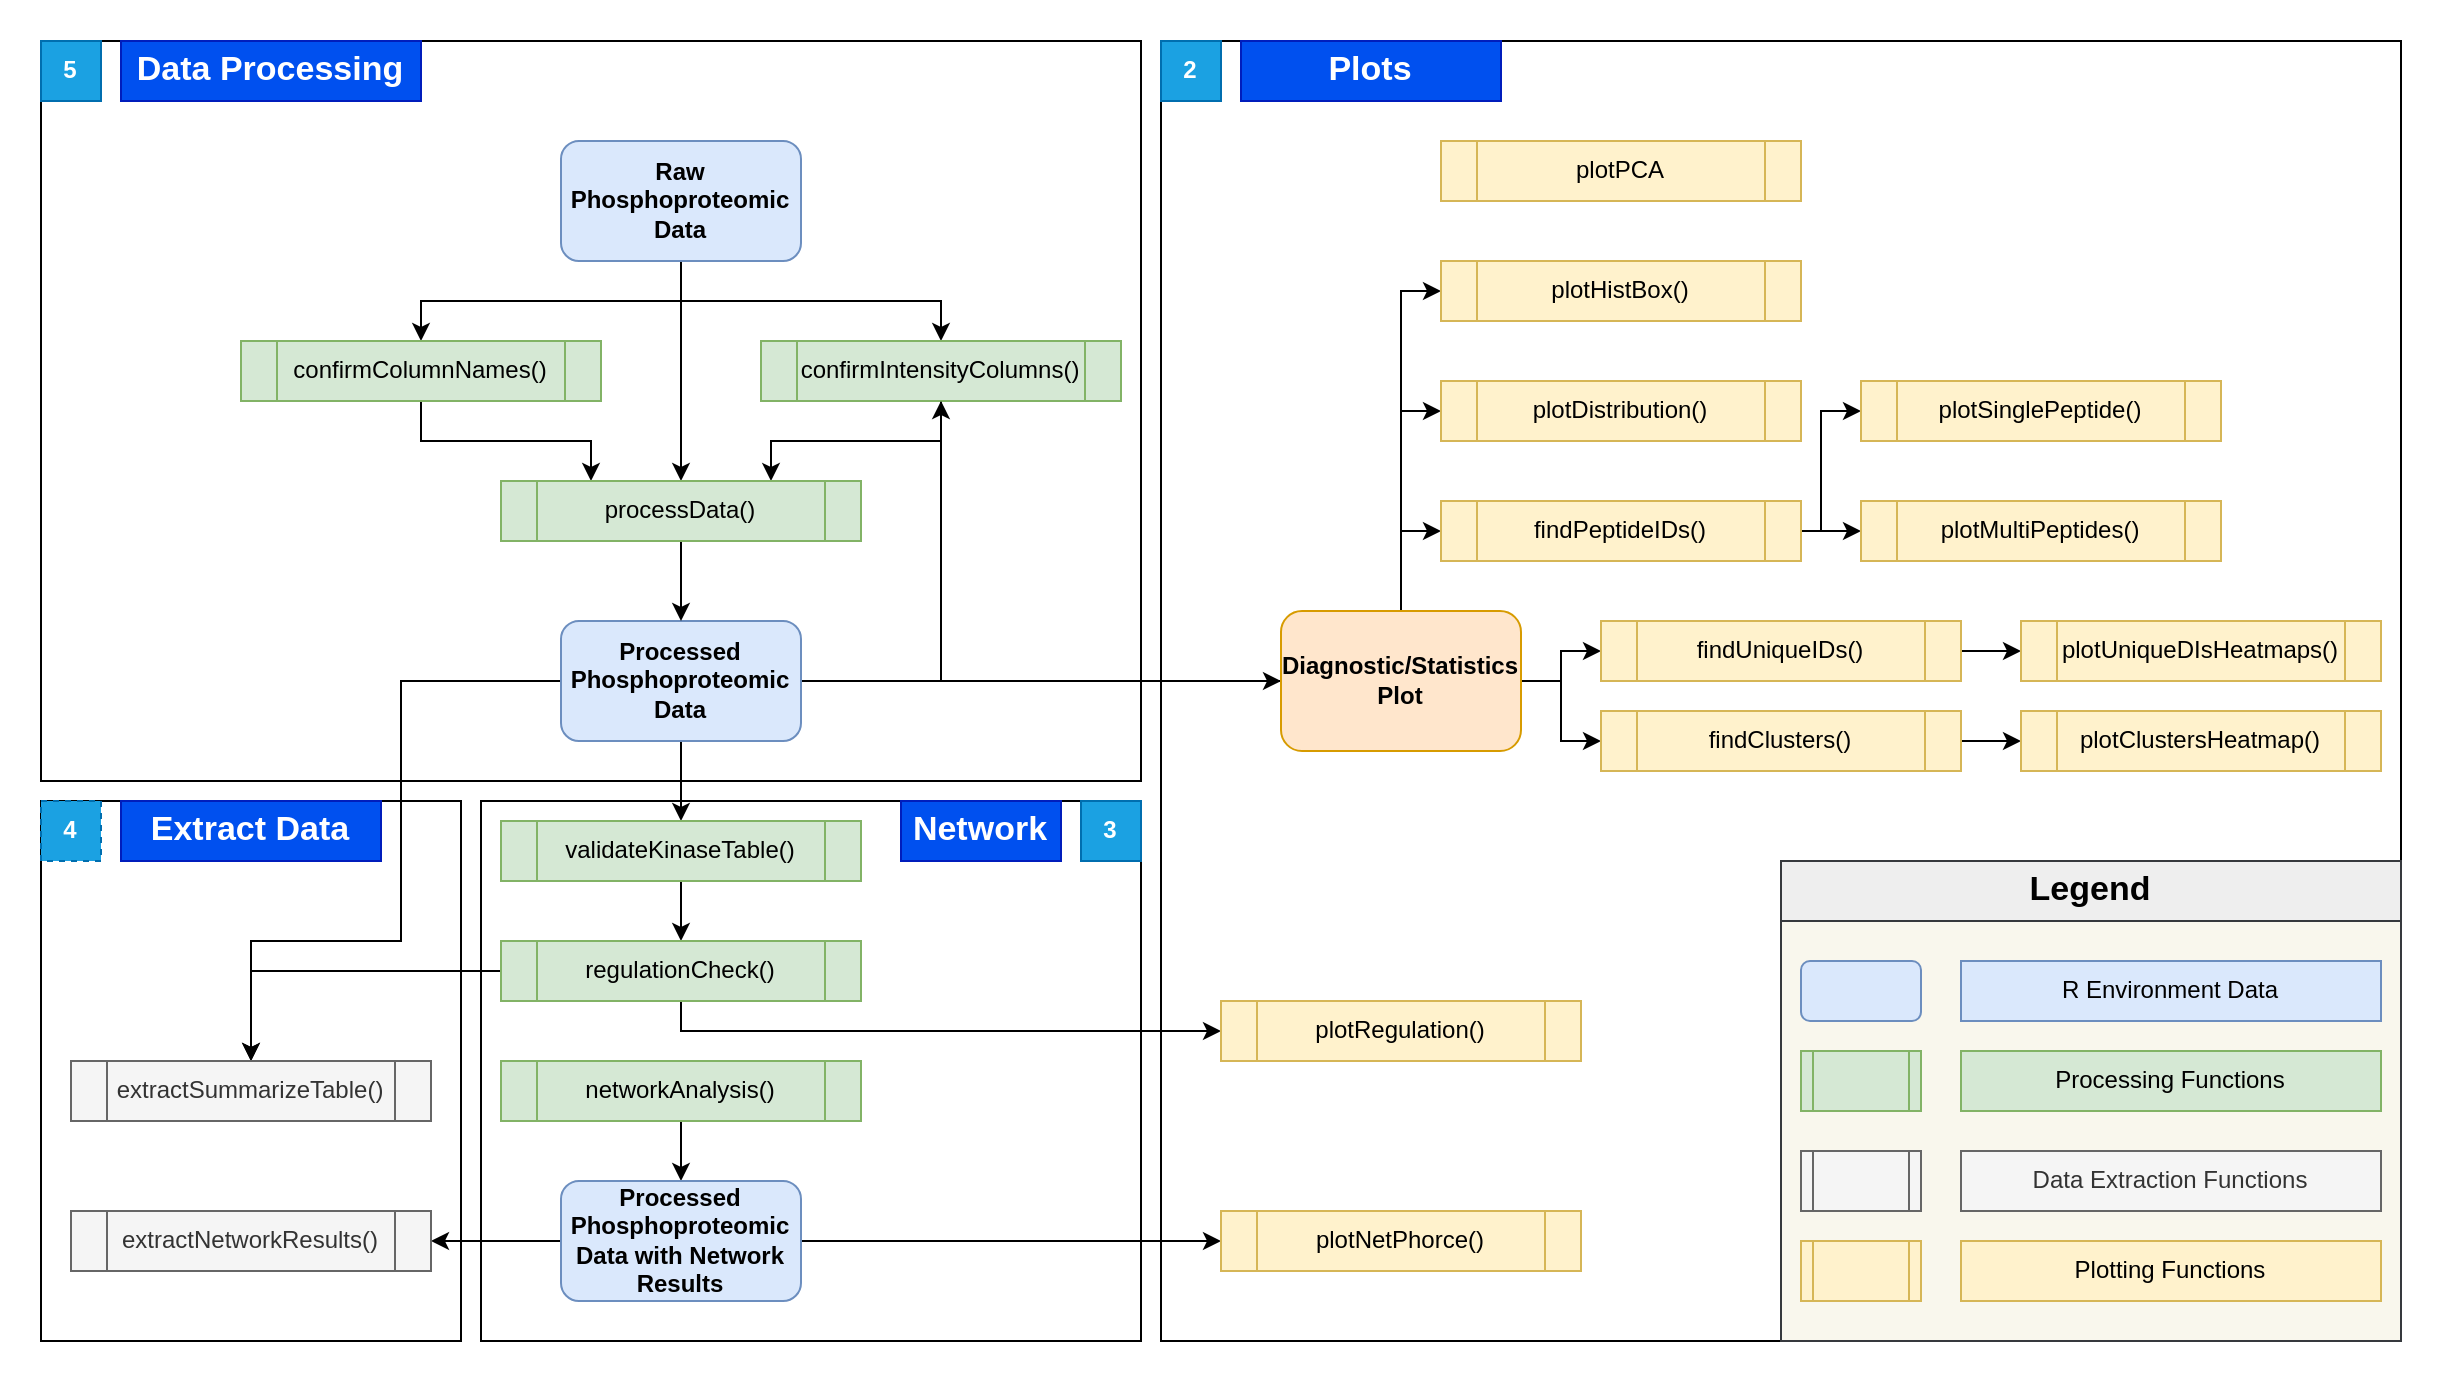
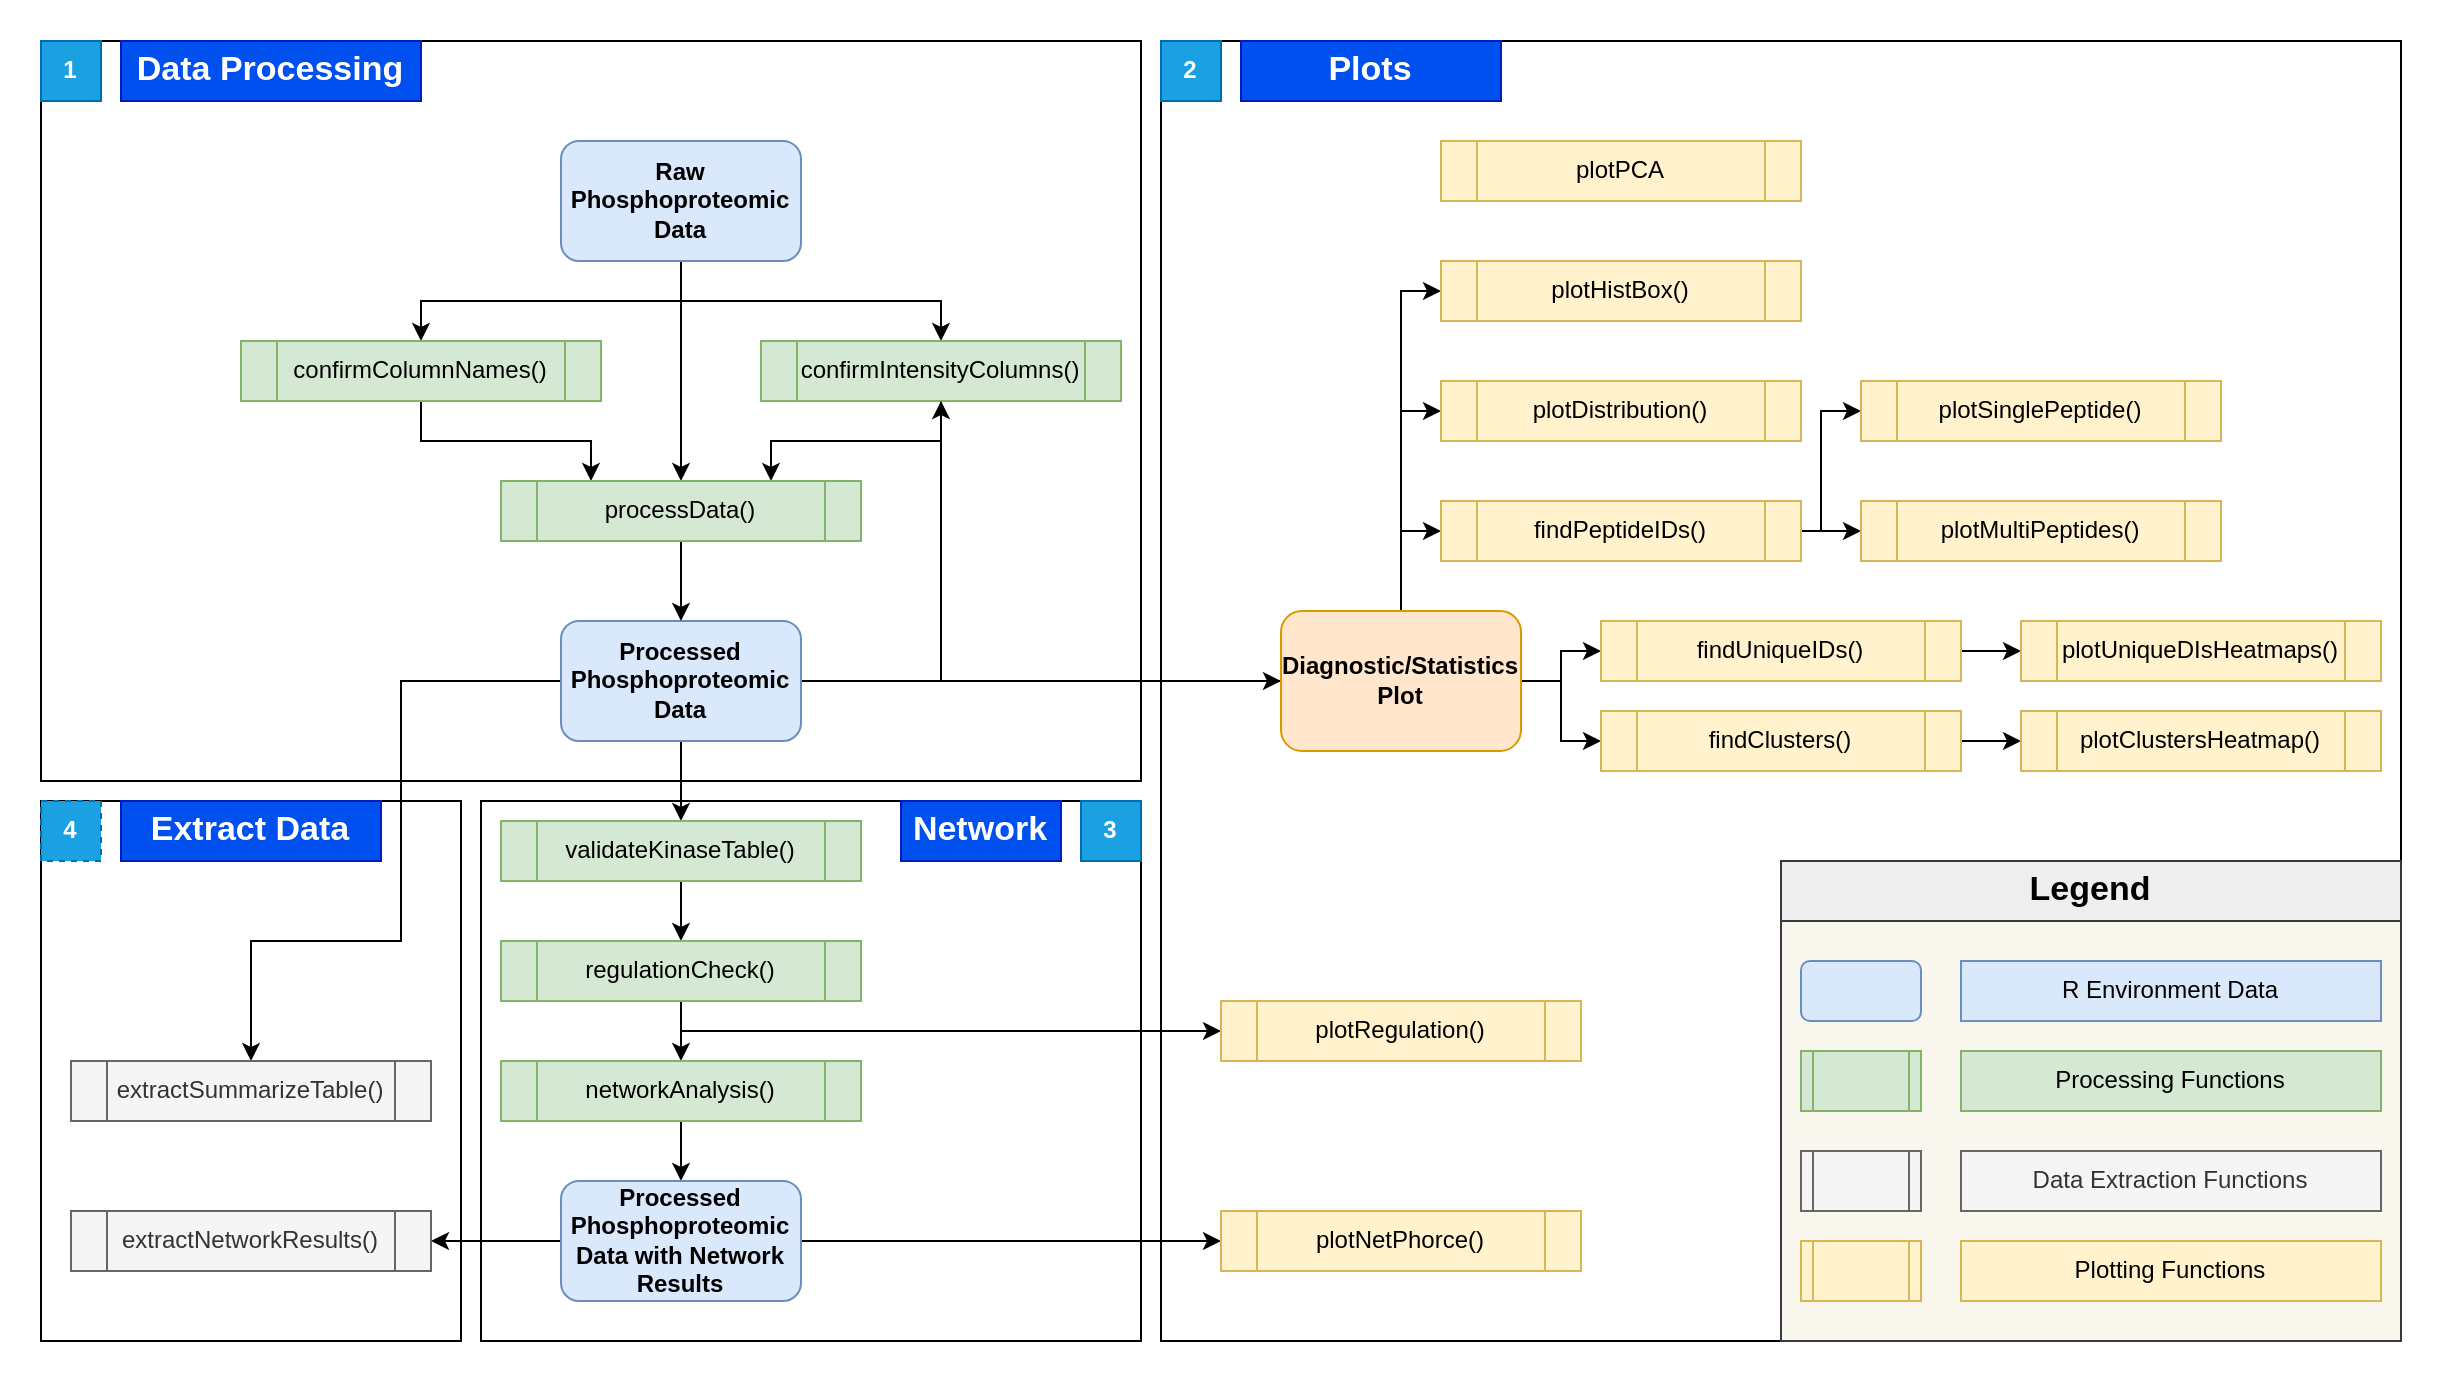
(71, 71) -> (71, 71)
(378, 971) -> (681, 1041)
